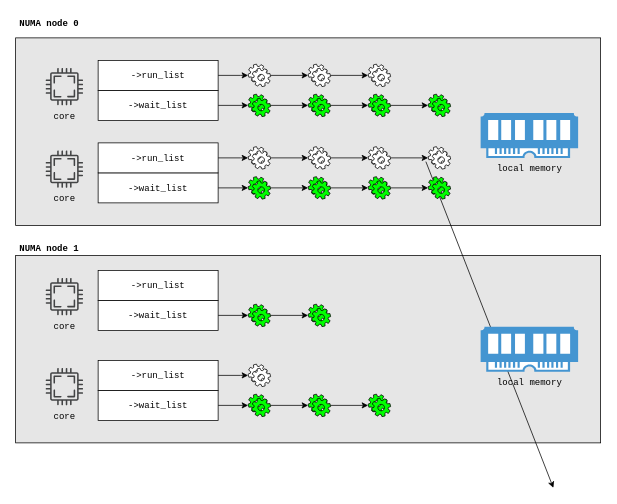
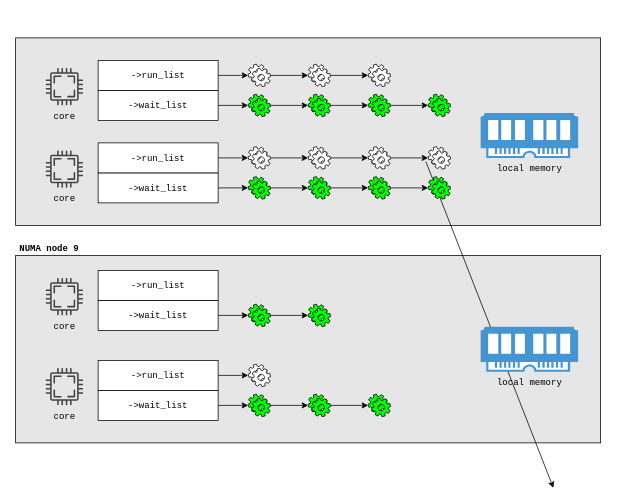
(49, 23) -> none
(49, 248) -> (49, 248)
